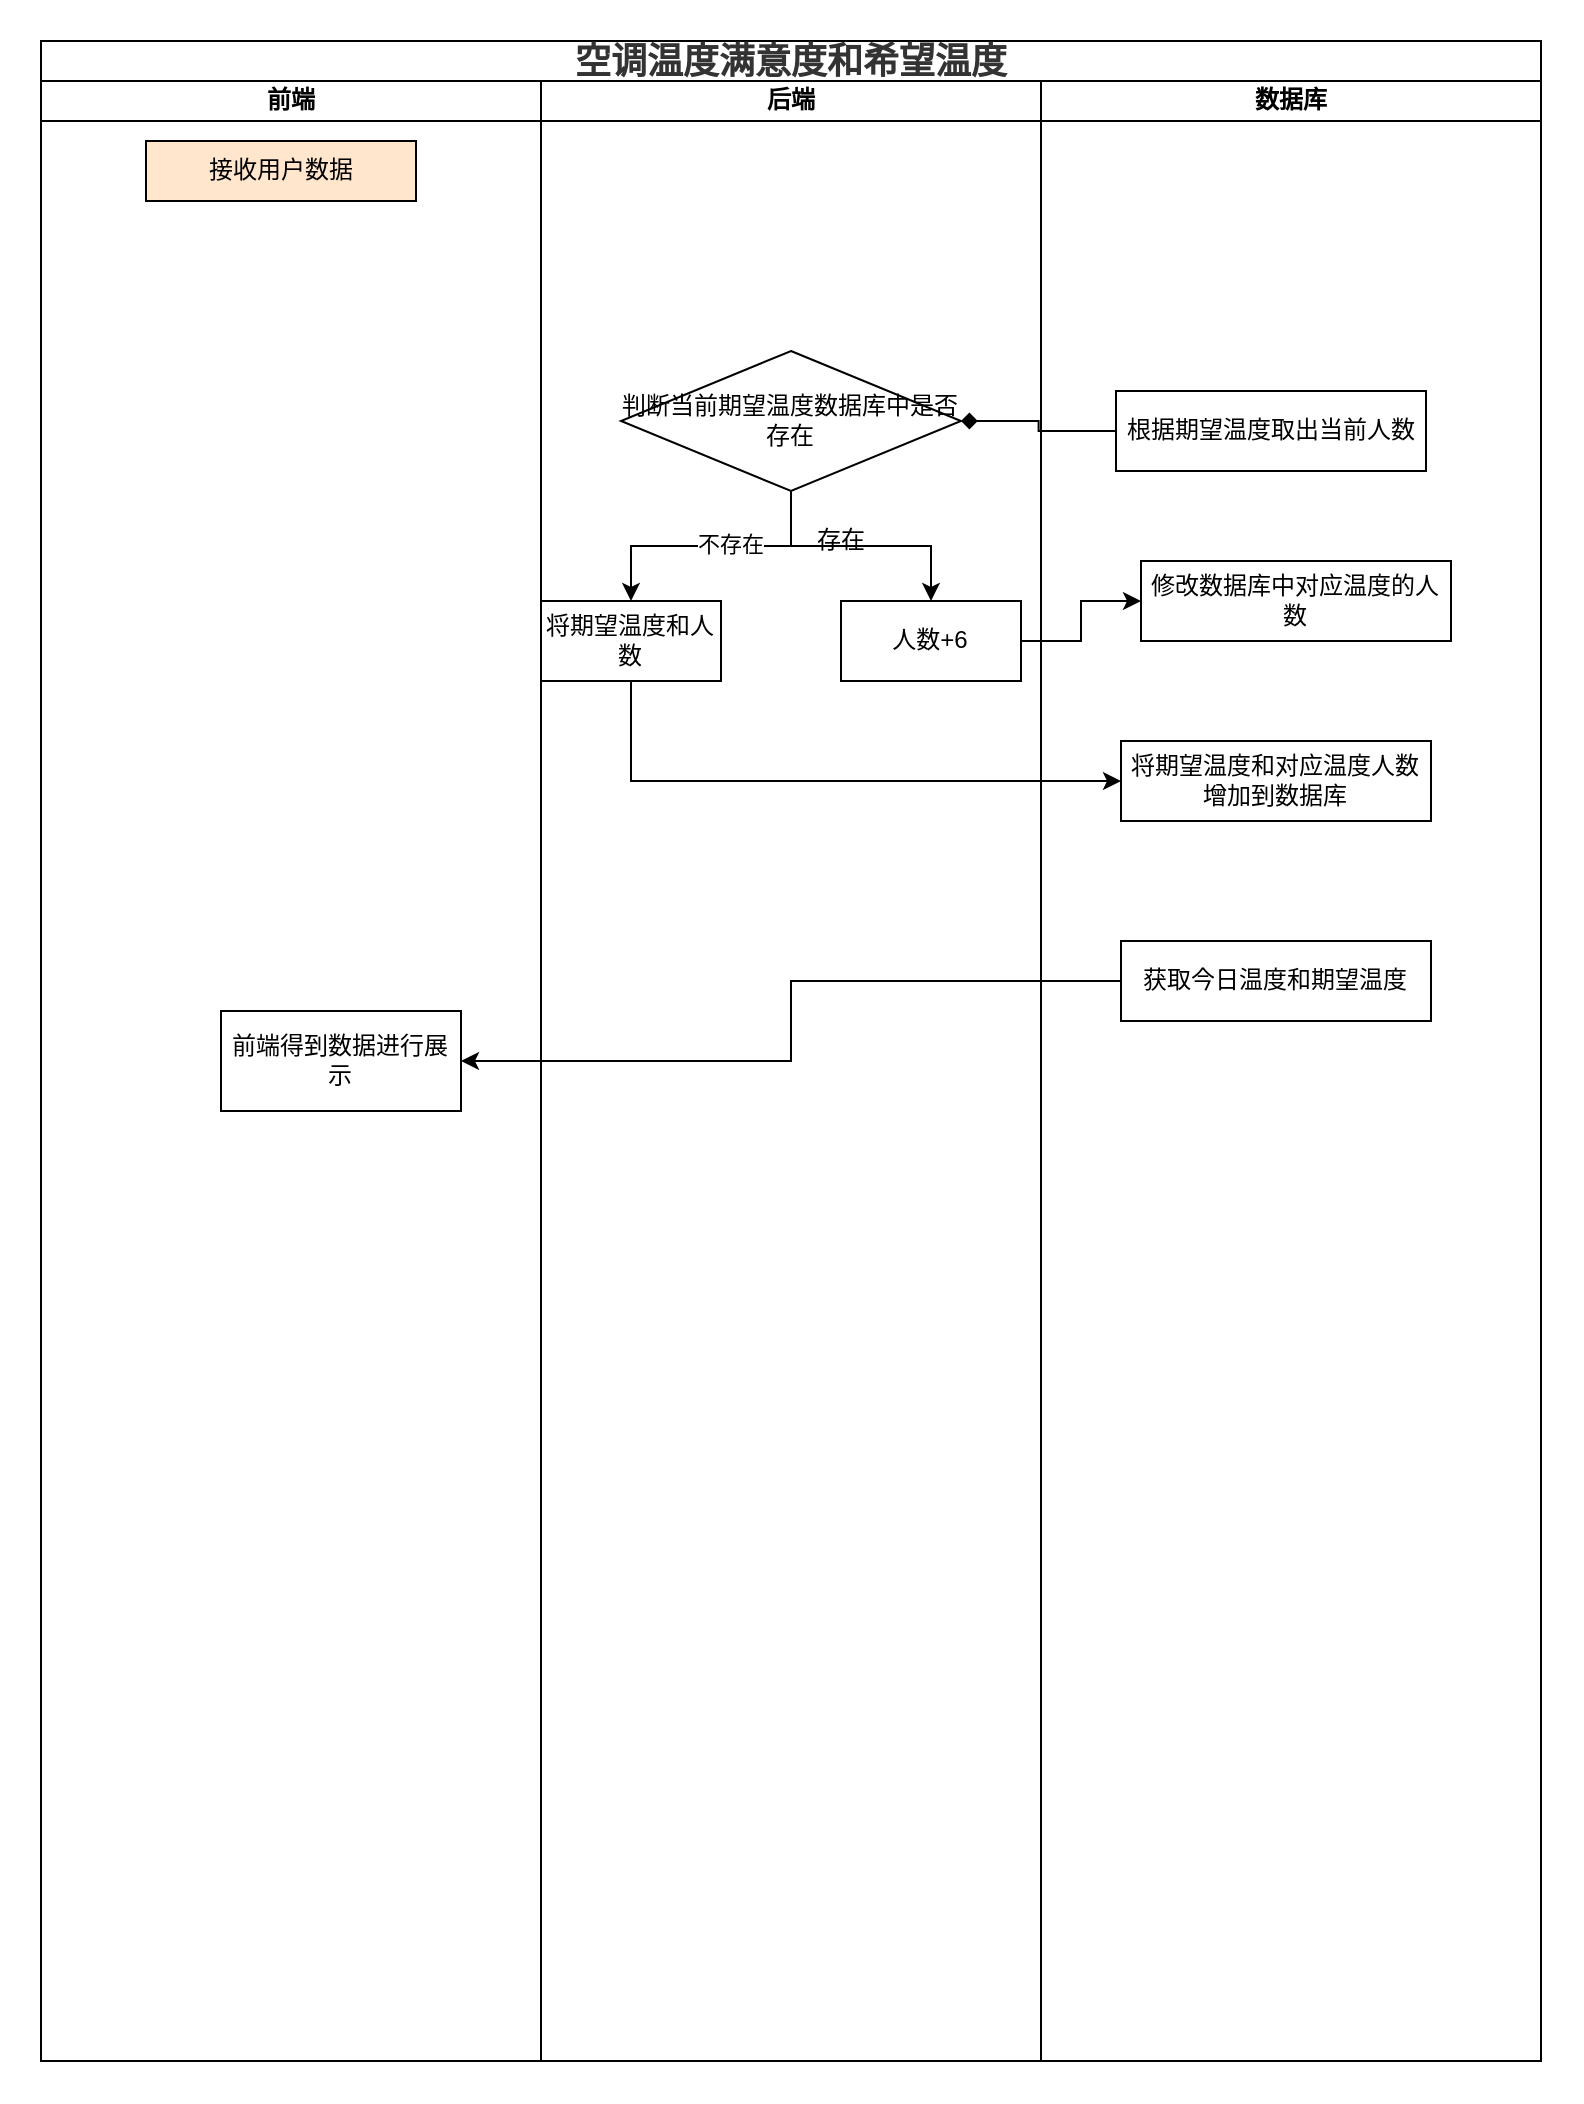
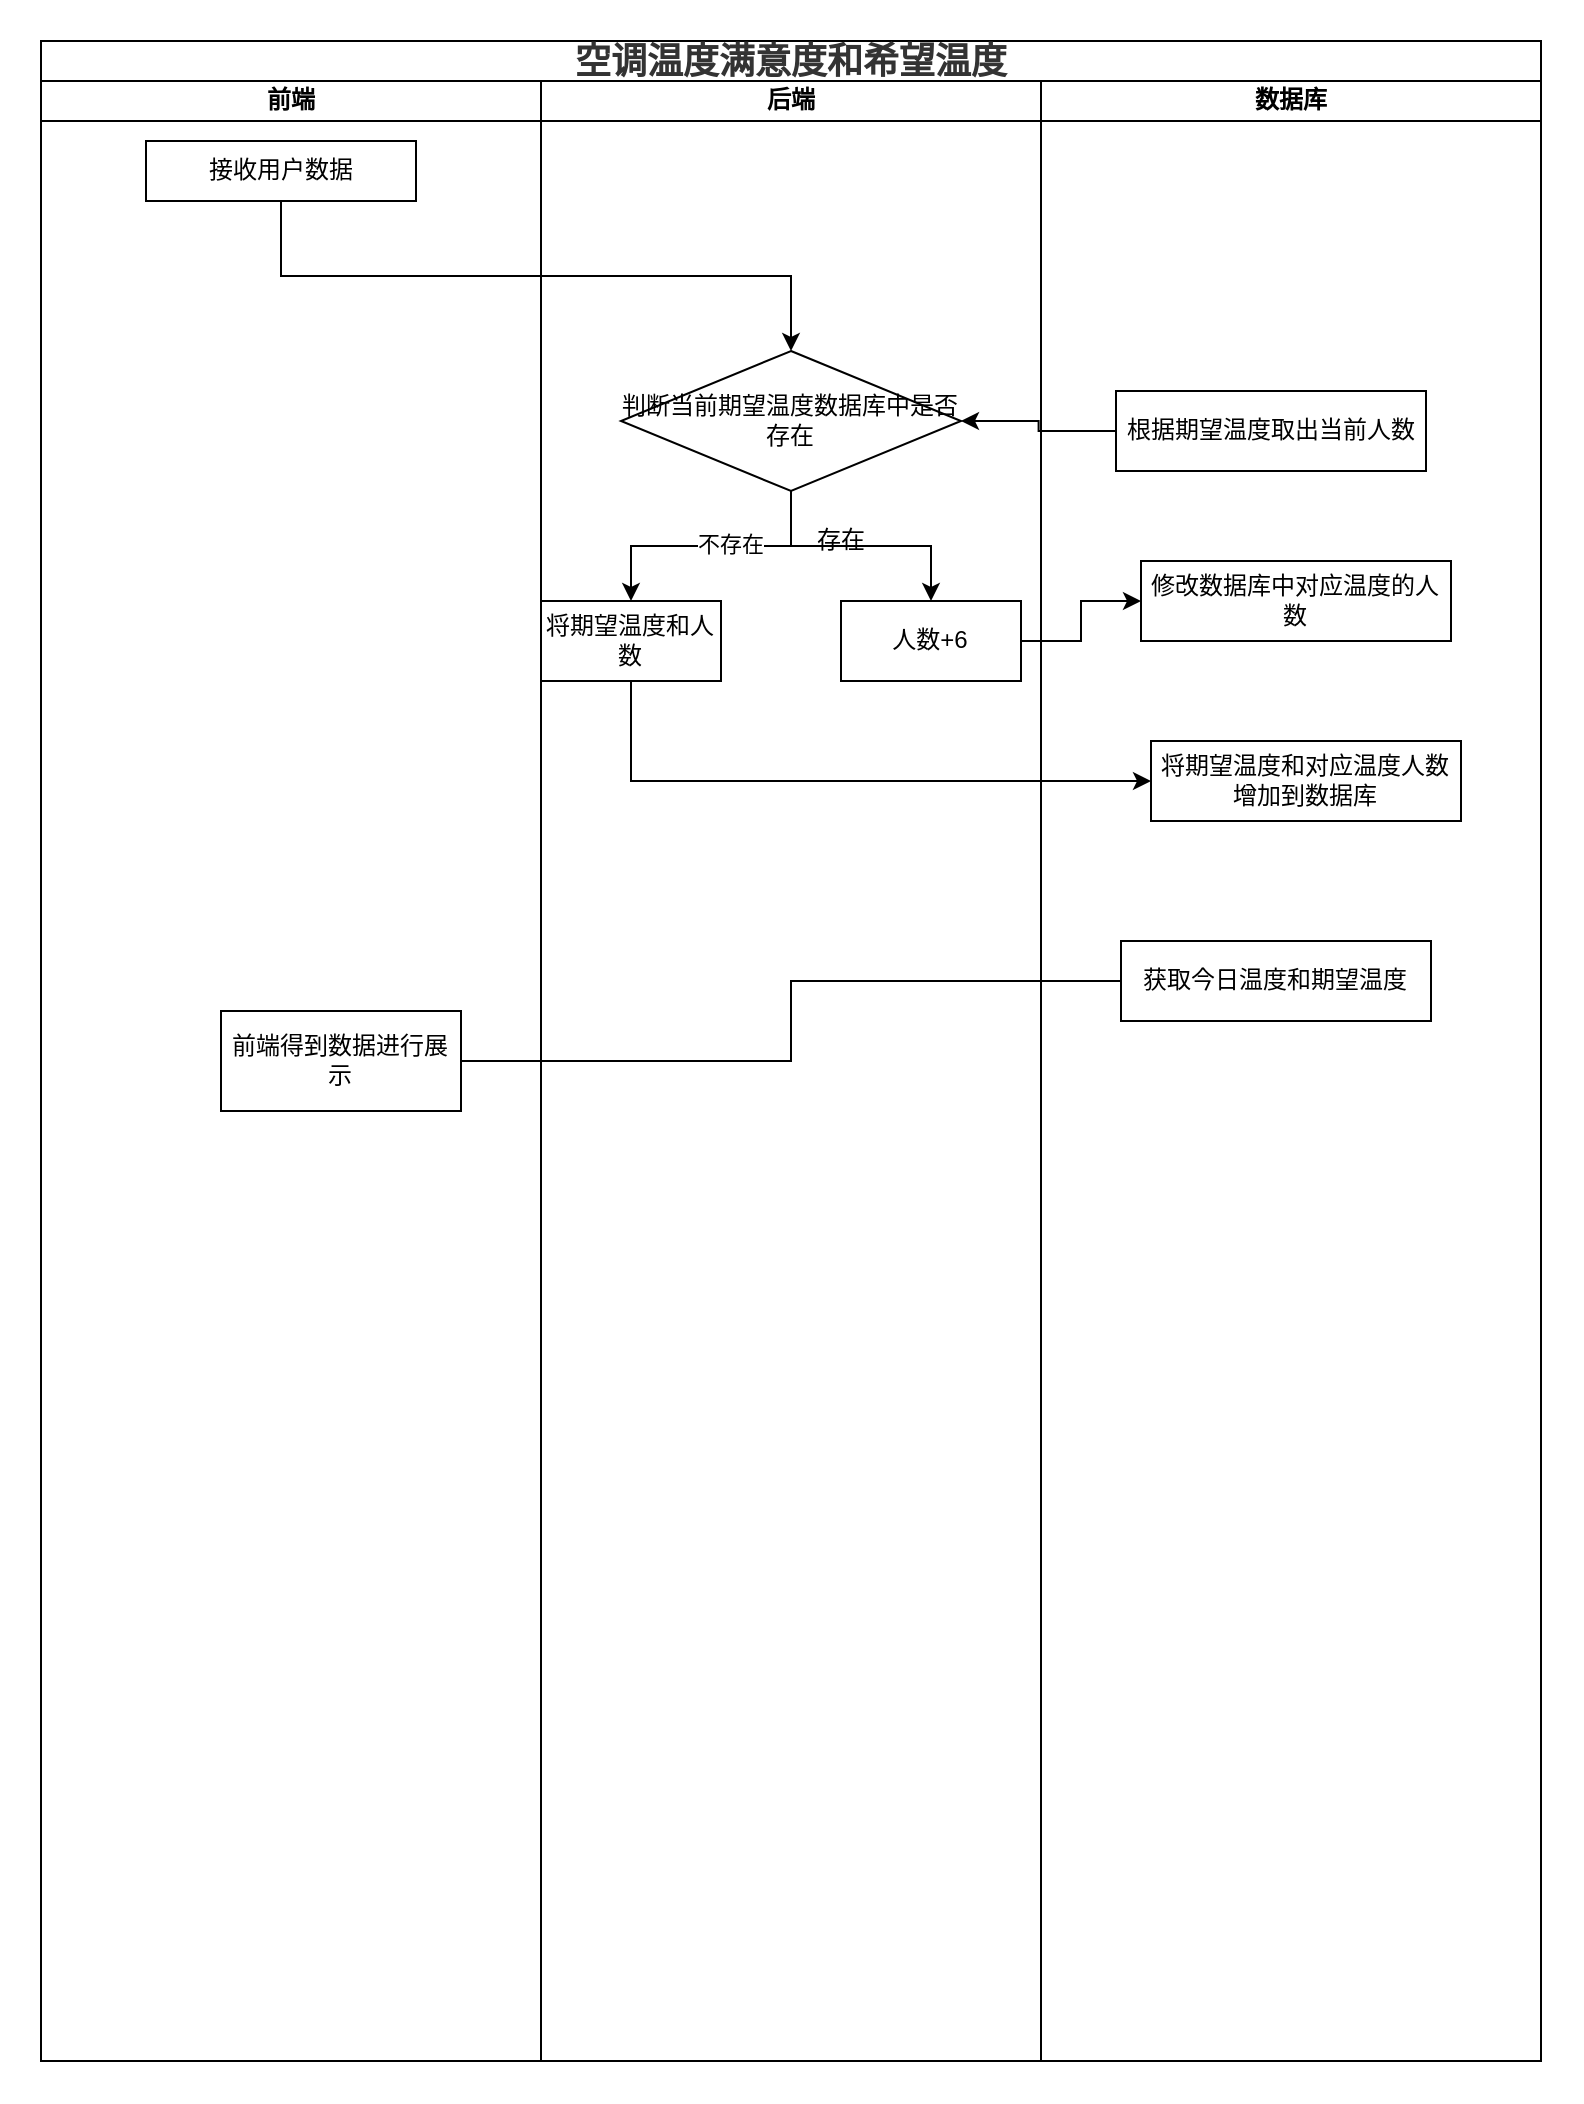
(281, 171) -> (281, 171)
none -> (371, 276)
(977, 421) -> (976, 421)
(1276, 781) -> (1306, 781)
(476, 1061) -> (470, 1061)
